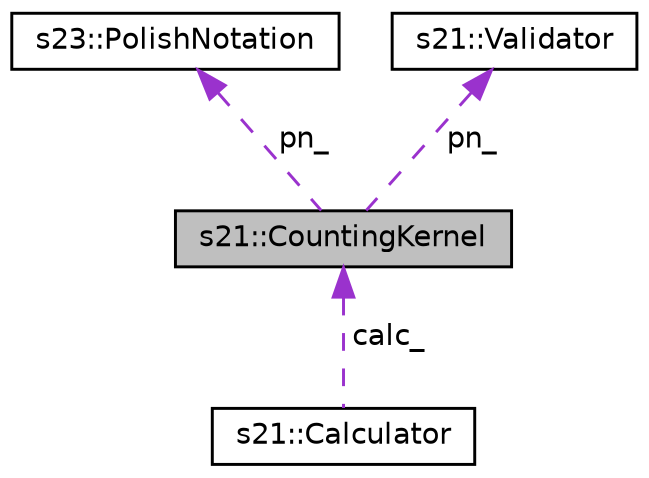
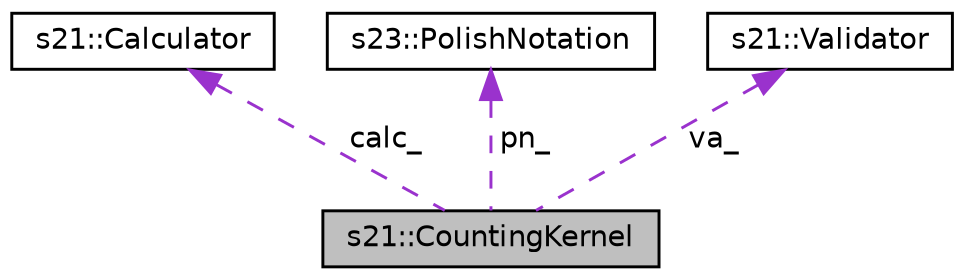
(469, 140) -> (711, 140)
(344, 353) -> (331, 148)
